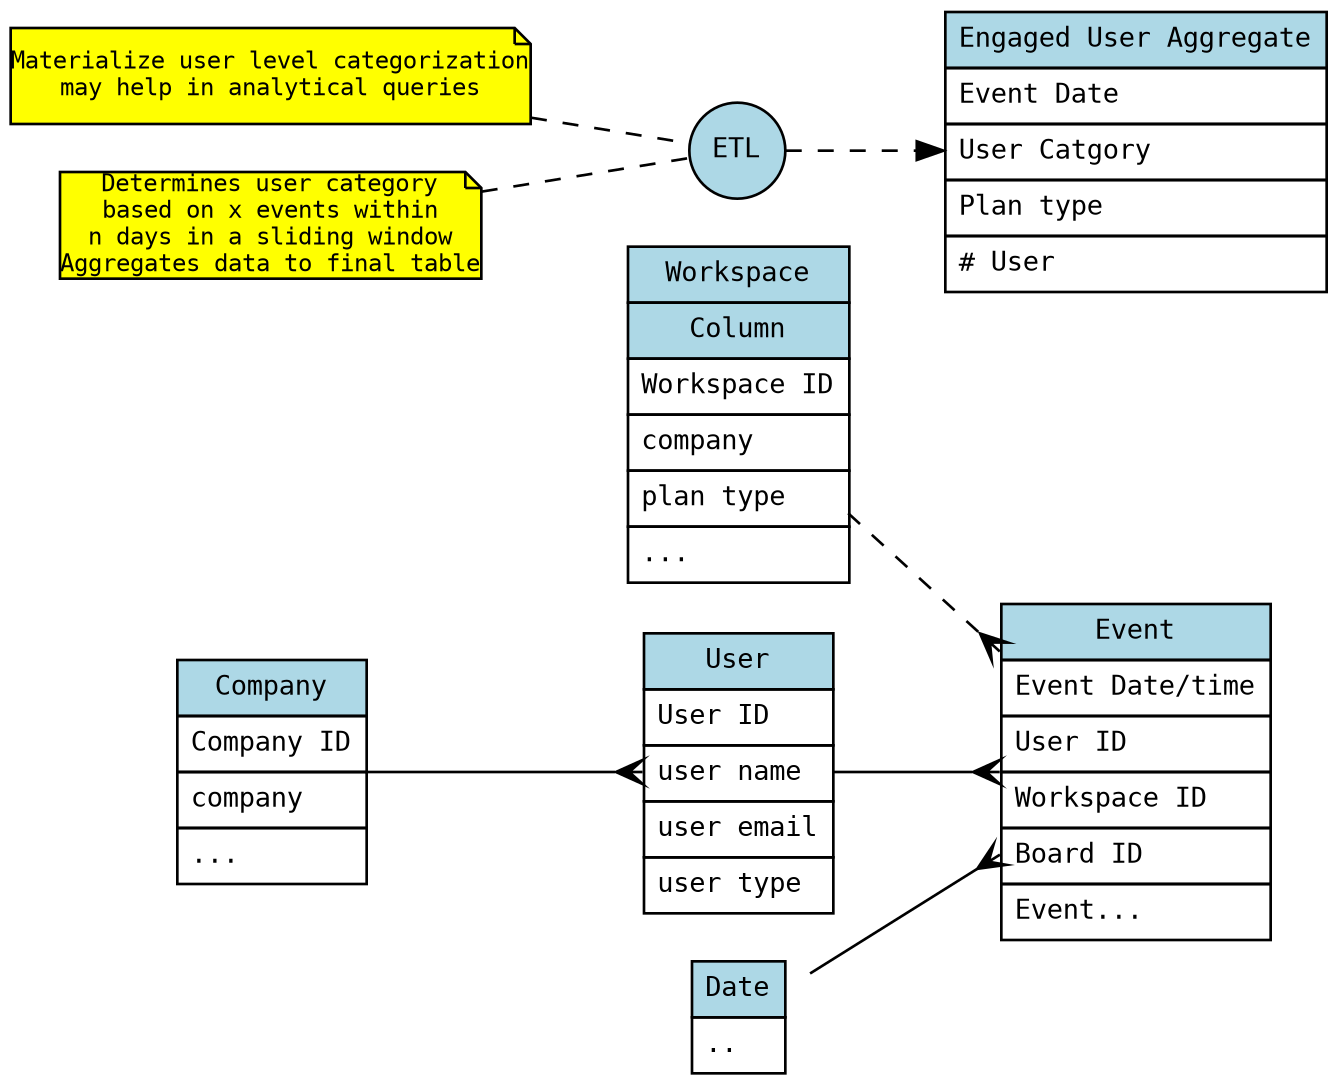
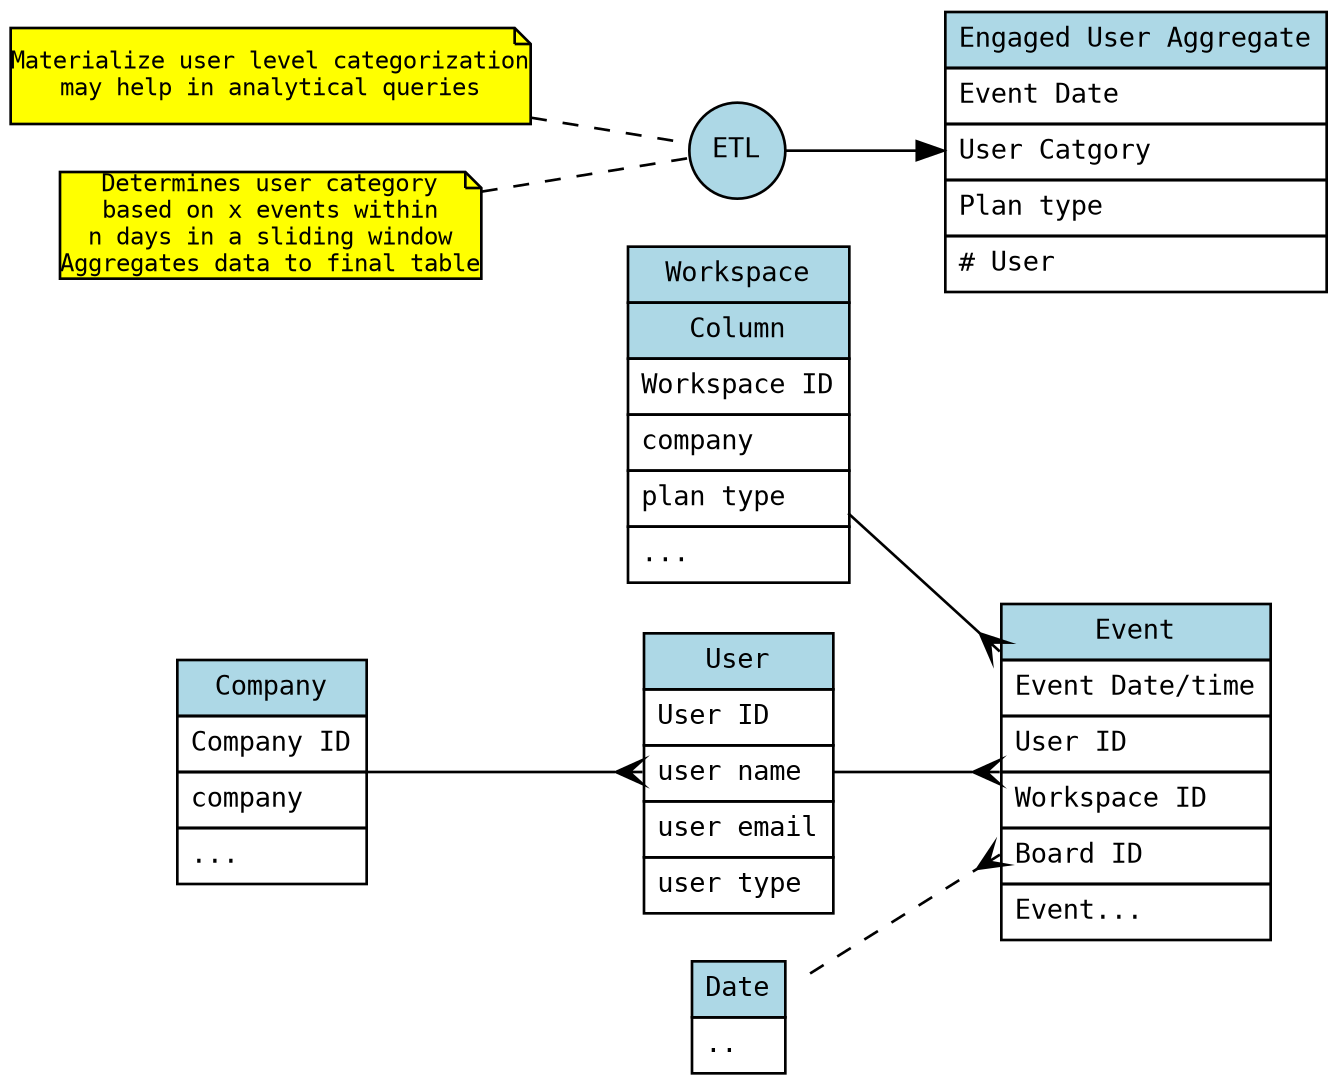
(851, 151) -> (851, 151)
(914, 573) -> (914, 573)
(894, 921) -> (894, 921)
